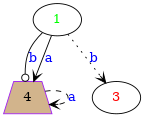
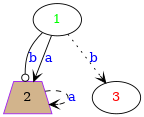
(28, 98) -> (28, 98)
